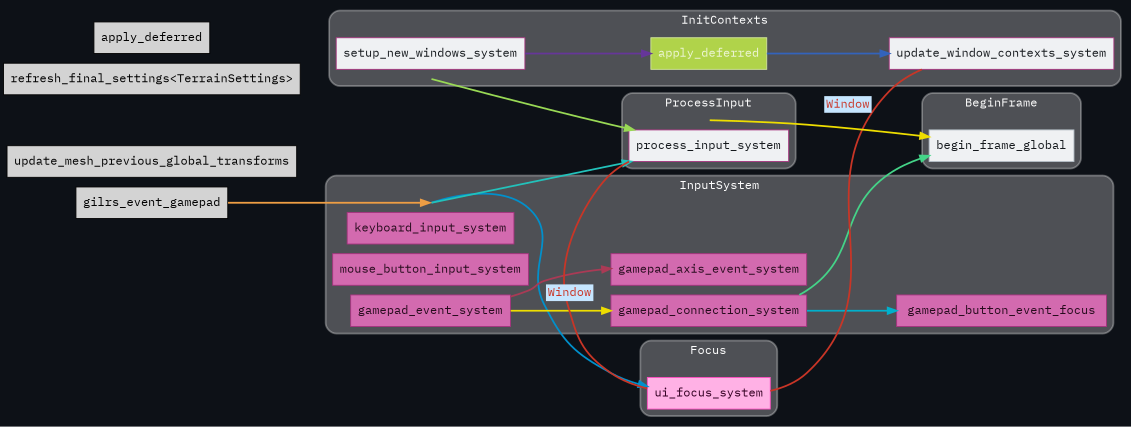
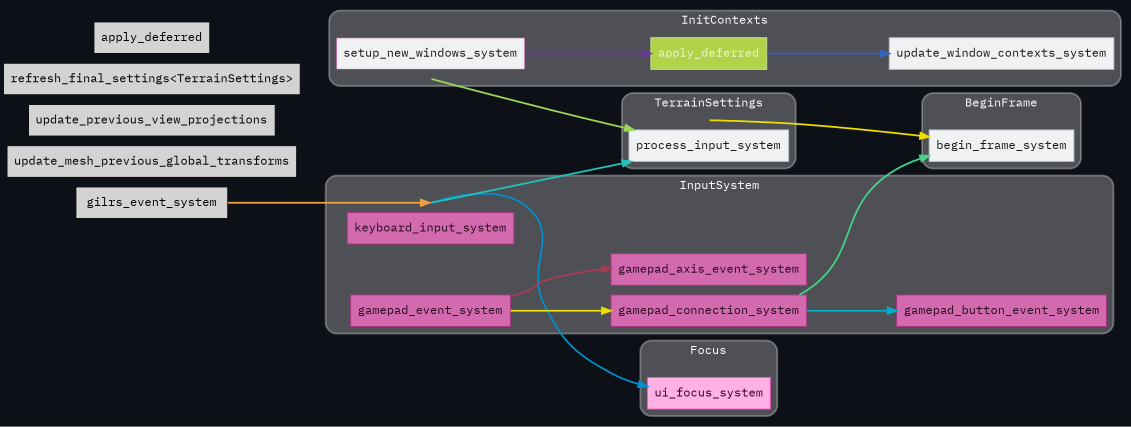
(1002, 54) -> (1002, 54)
(709, 103) -> (709, 103)
none -> (152, 120)
(709, 146) -> (709, 146)
(1002, 146) -> (1002, 146)
(152, 203) -> (152, 203)
(850, 244) -> none
(431, 269) -> none
(564, 284) -> none
(1002, 311) -> (1002, 311)
